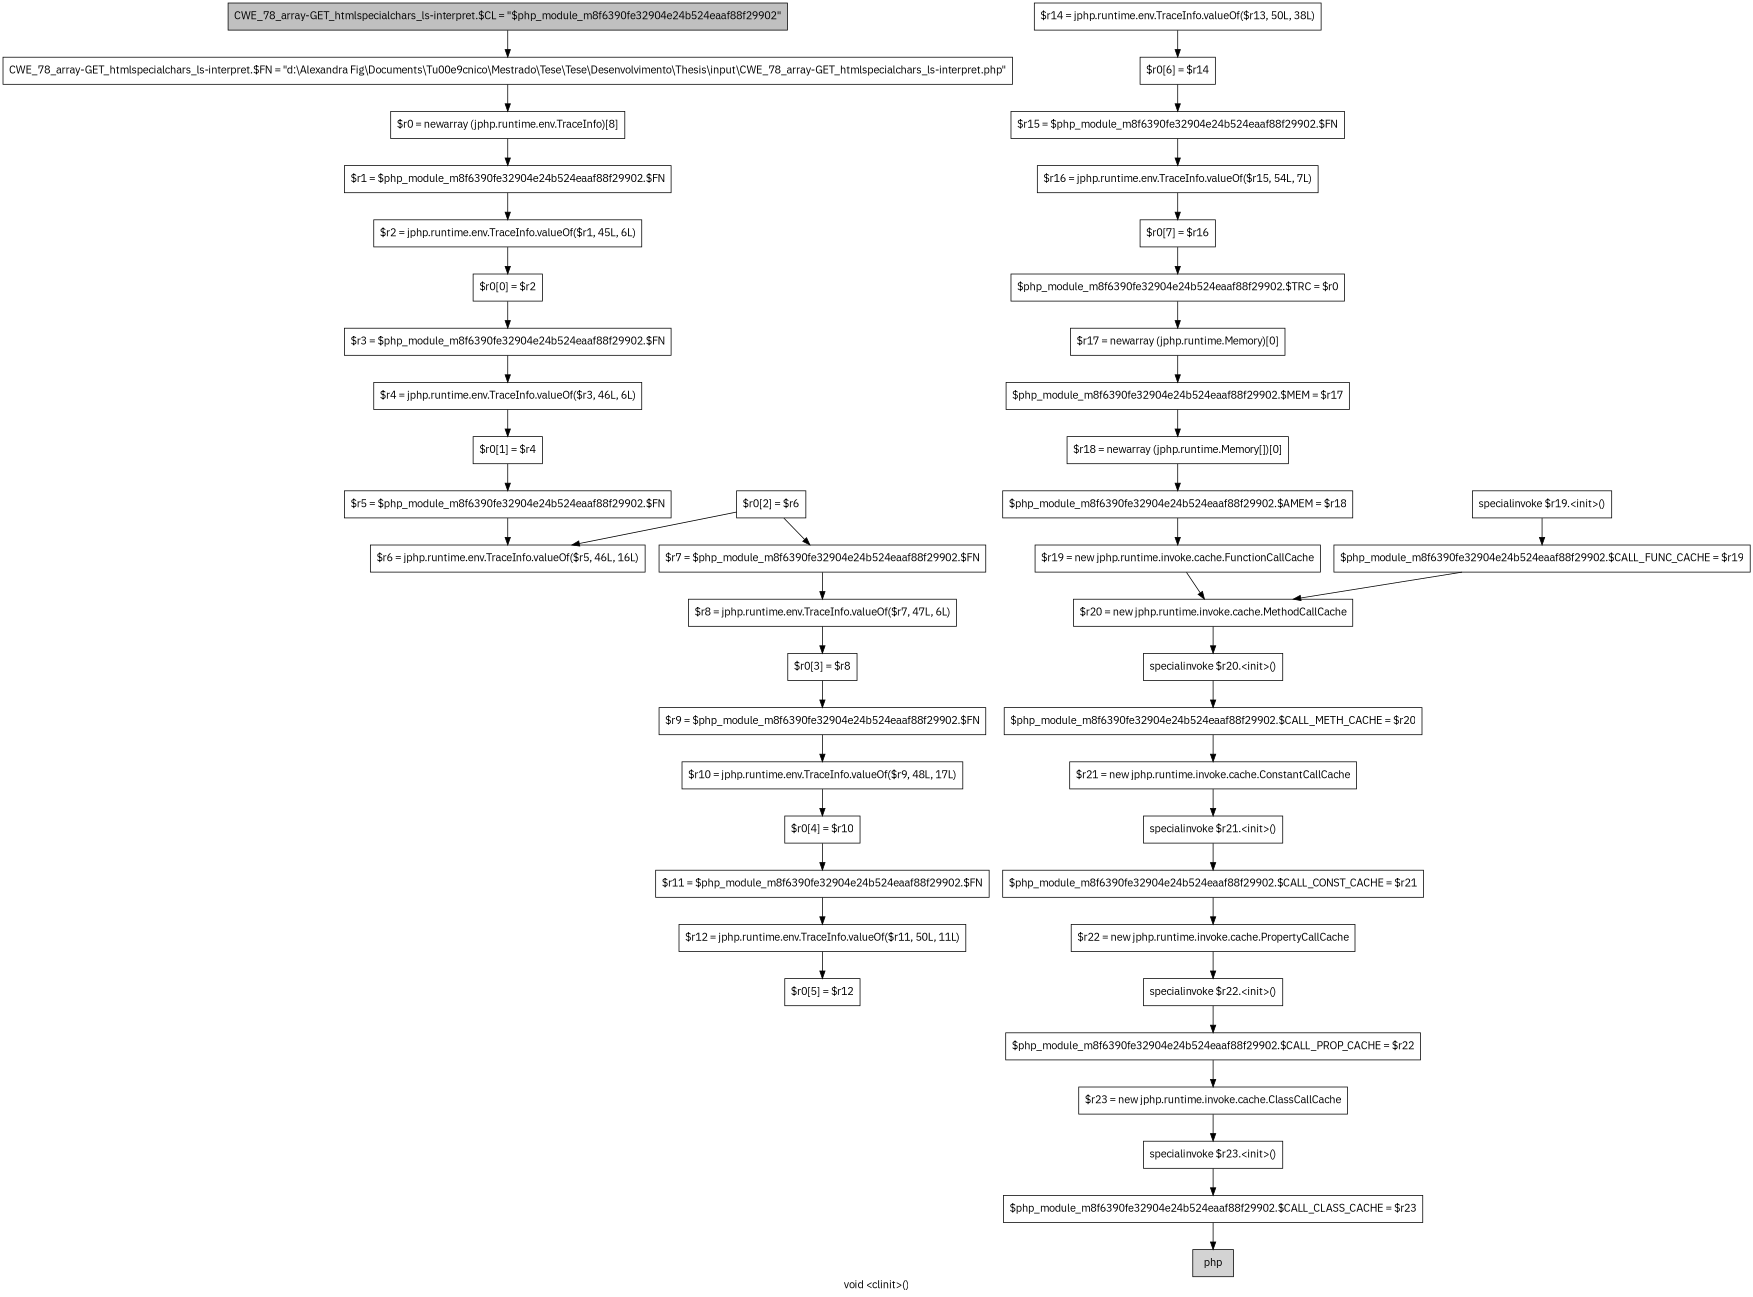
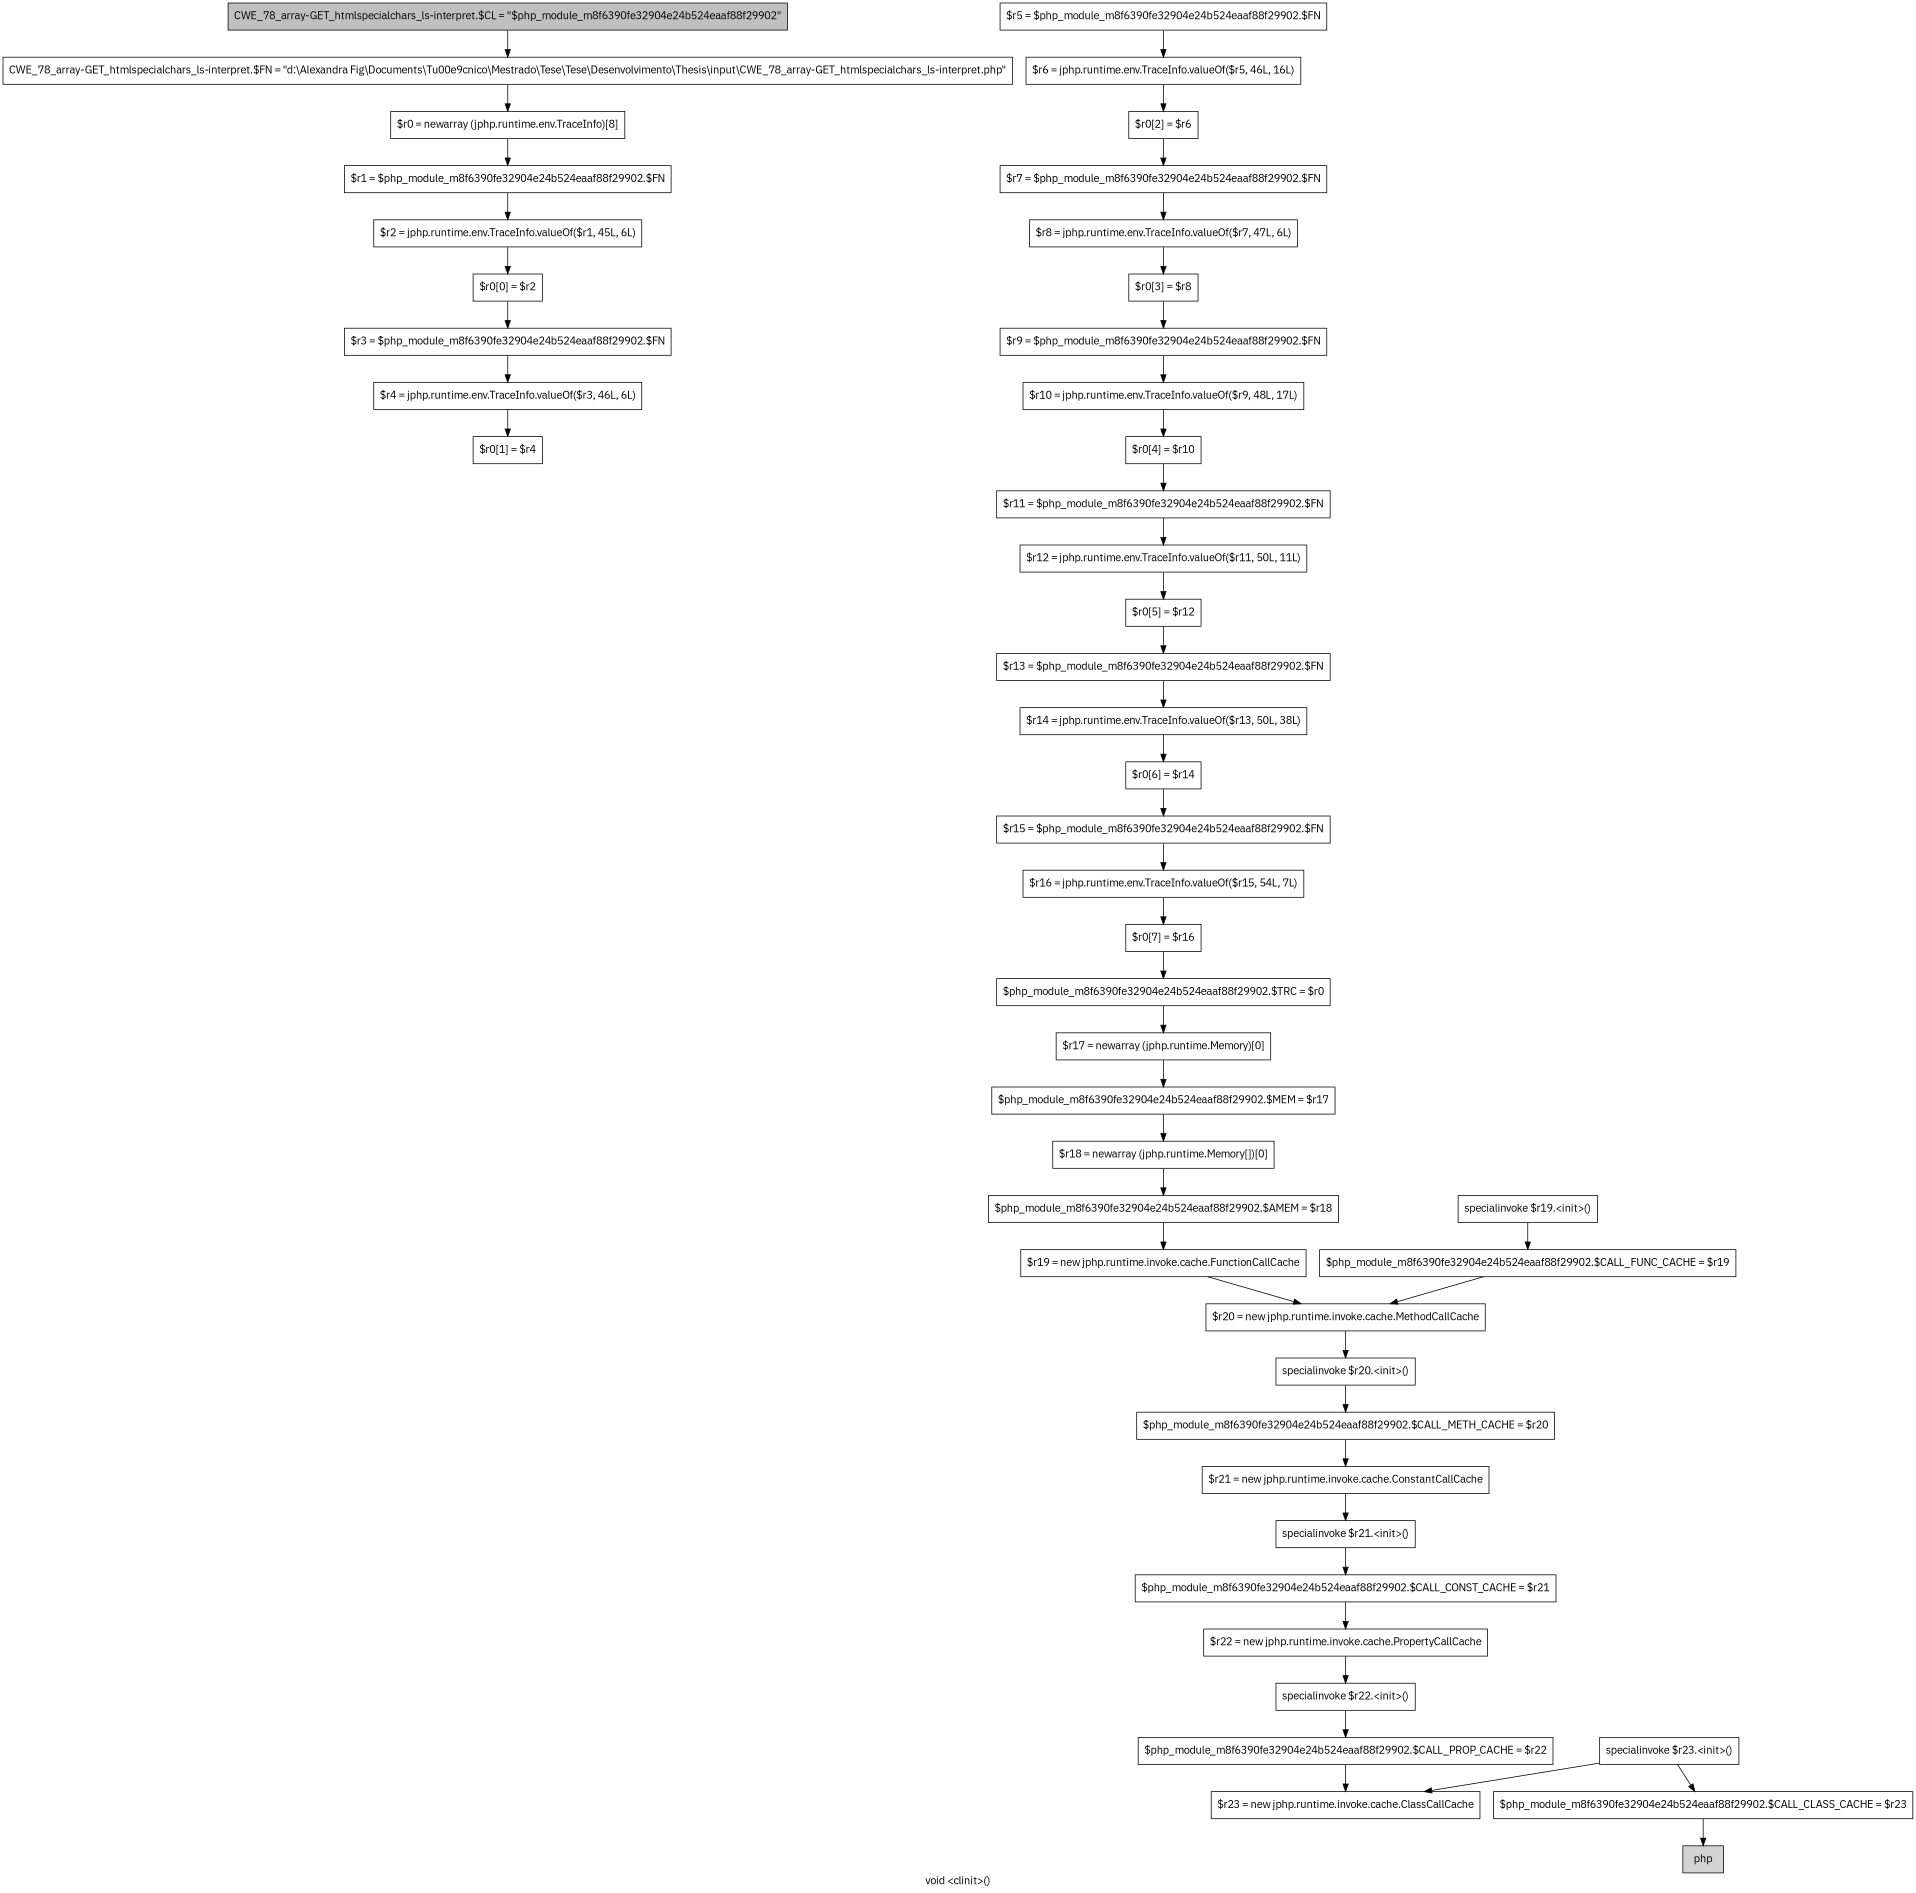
(508, 474) -> none
(658, 528) -> (1163, 94)
none -> (1163, 667)
(1213, 1124) -> (1516, 1777)
